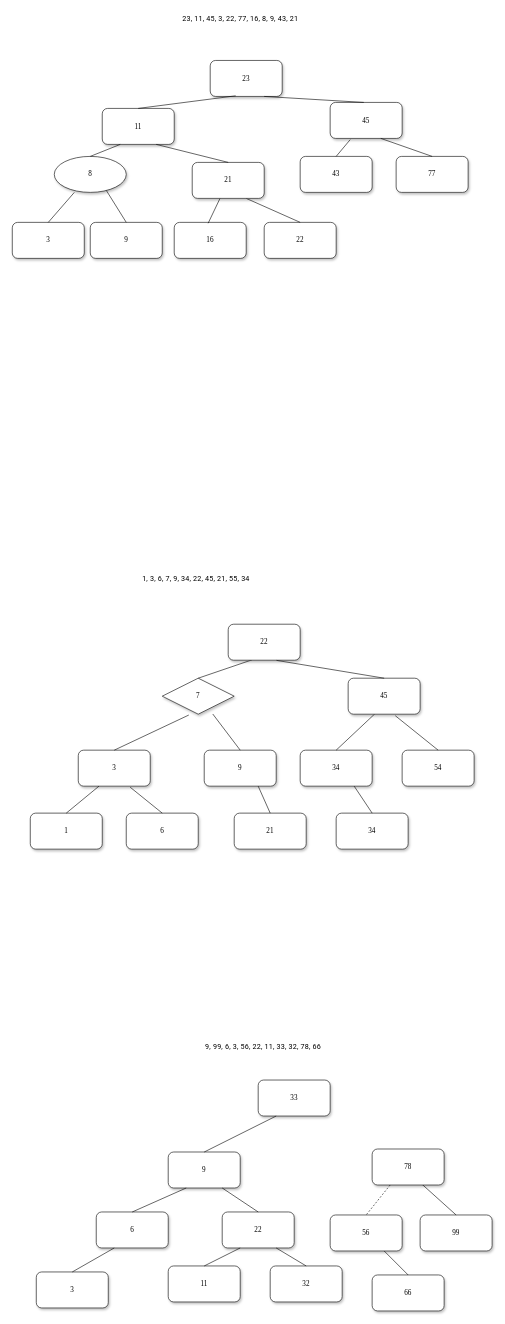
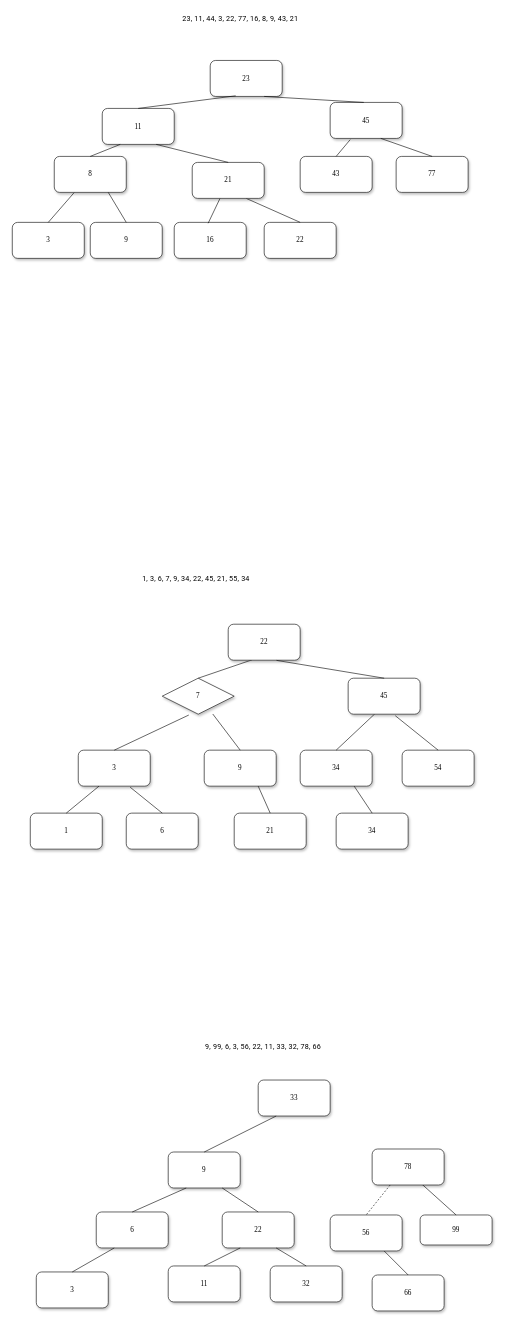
(241, 18) -> (241, 18)
(90, 174) -> (90, 174)
(456, 1233) -> (456, 1230)
